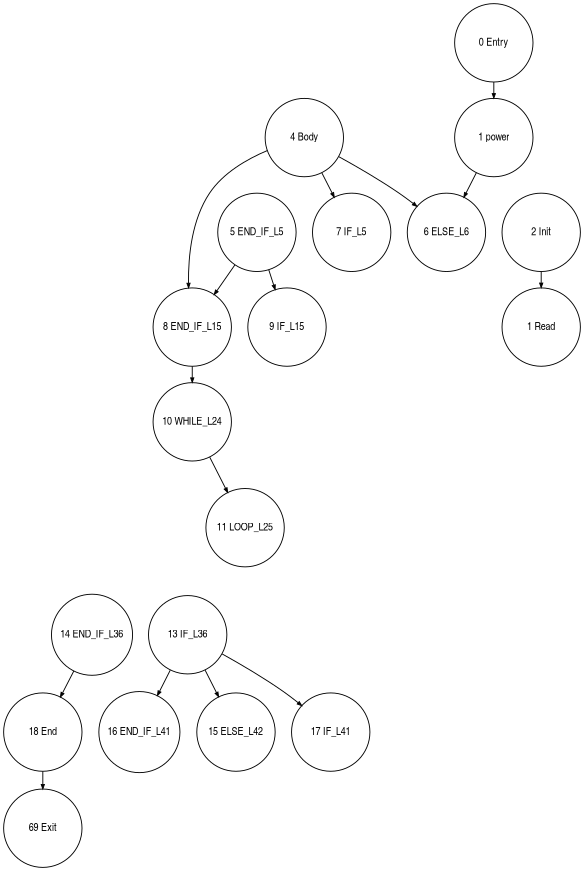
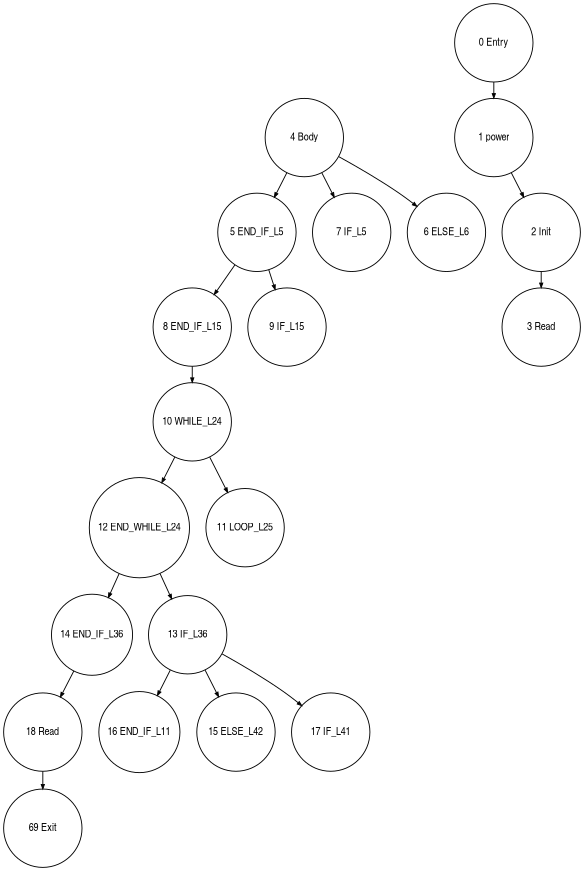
(471, 183) -> (516, 183)
(204, 202) -> (282, 183)
(541, 327) -> (541, 327)
none -> (139, 528)
(43, 732) -> (43, 732)
(139, 732) -> (139, 732)
